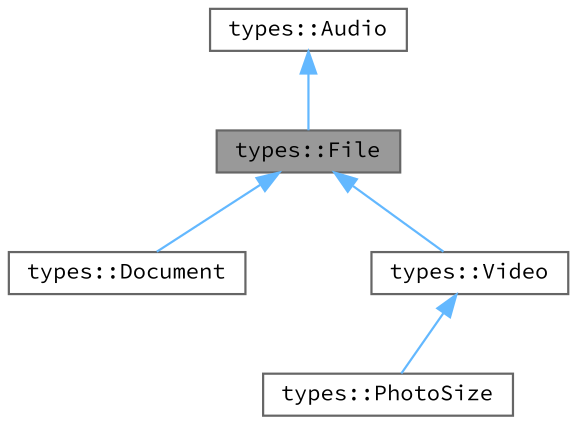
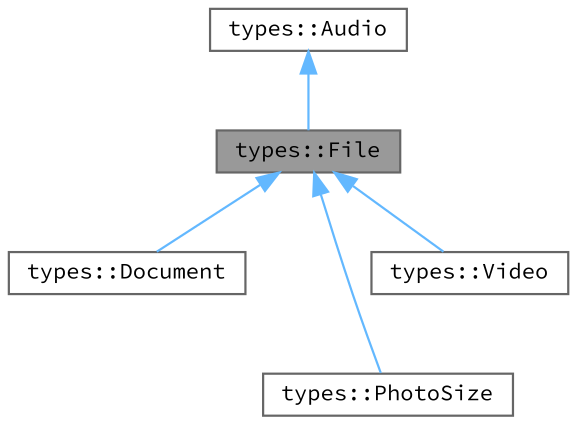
(422, 343) -> (349, 284)
